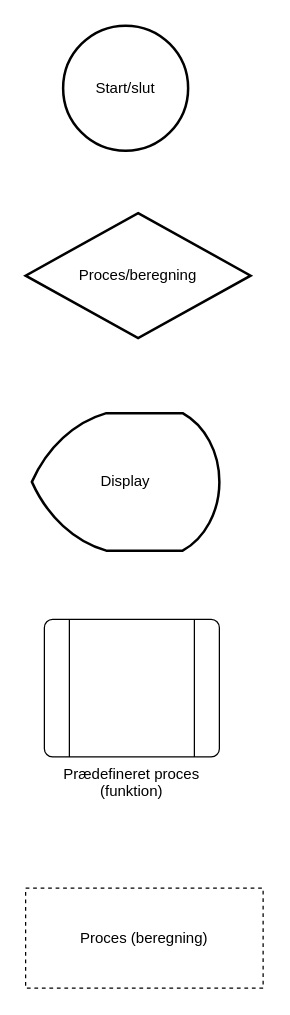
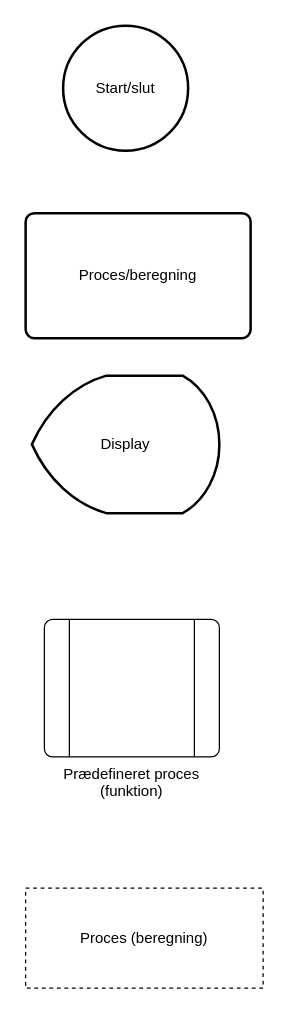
(138, 276) -> (138, 276)
(126, 482) -> (126, 444)
